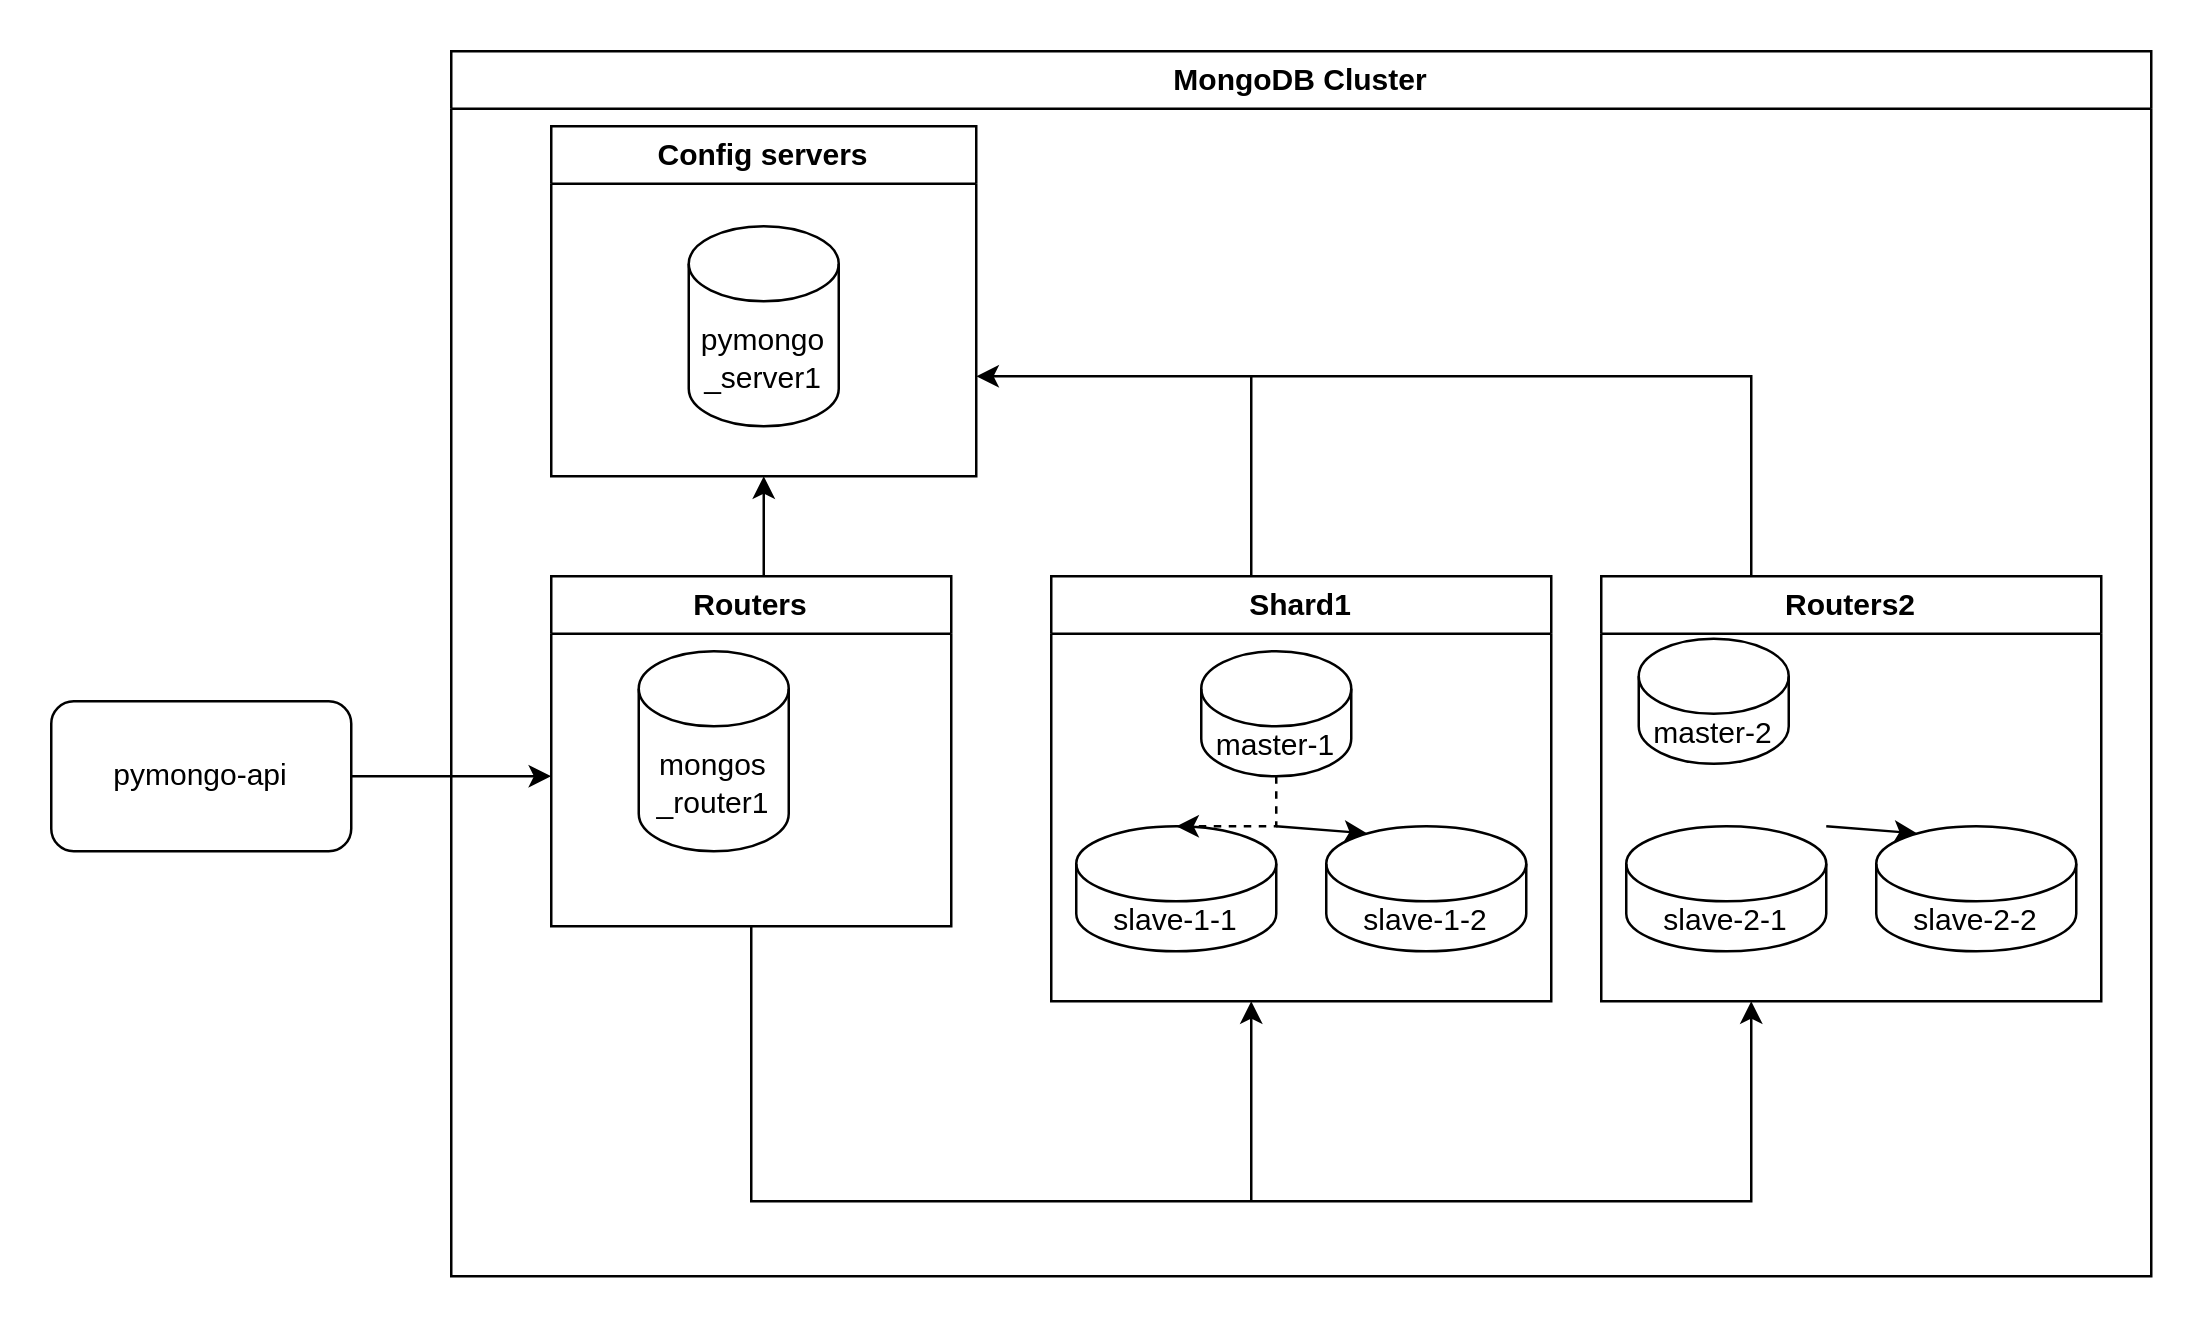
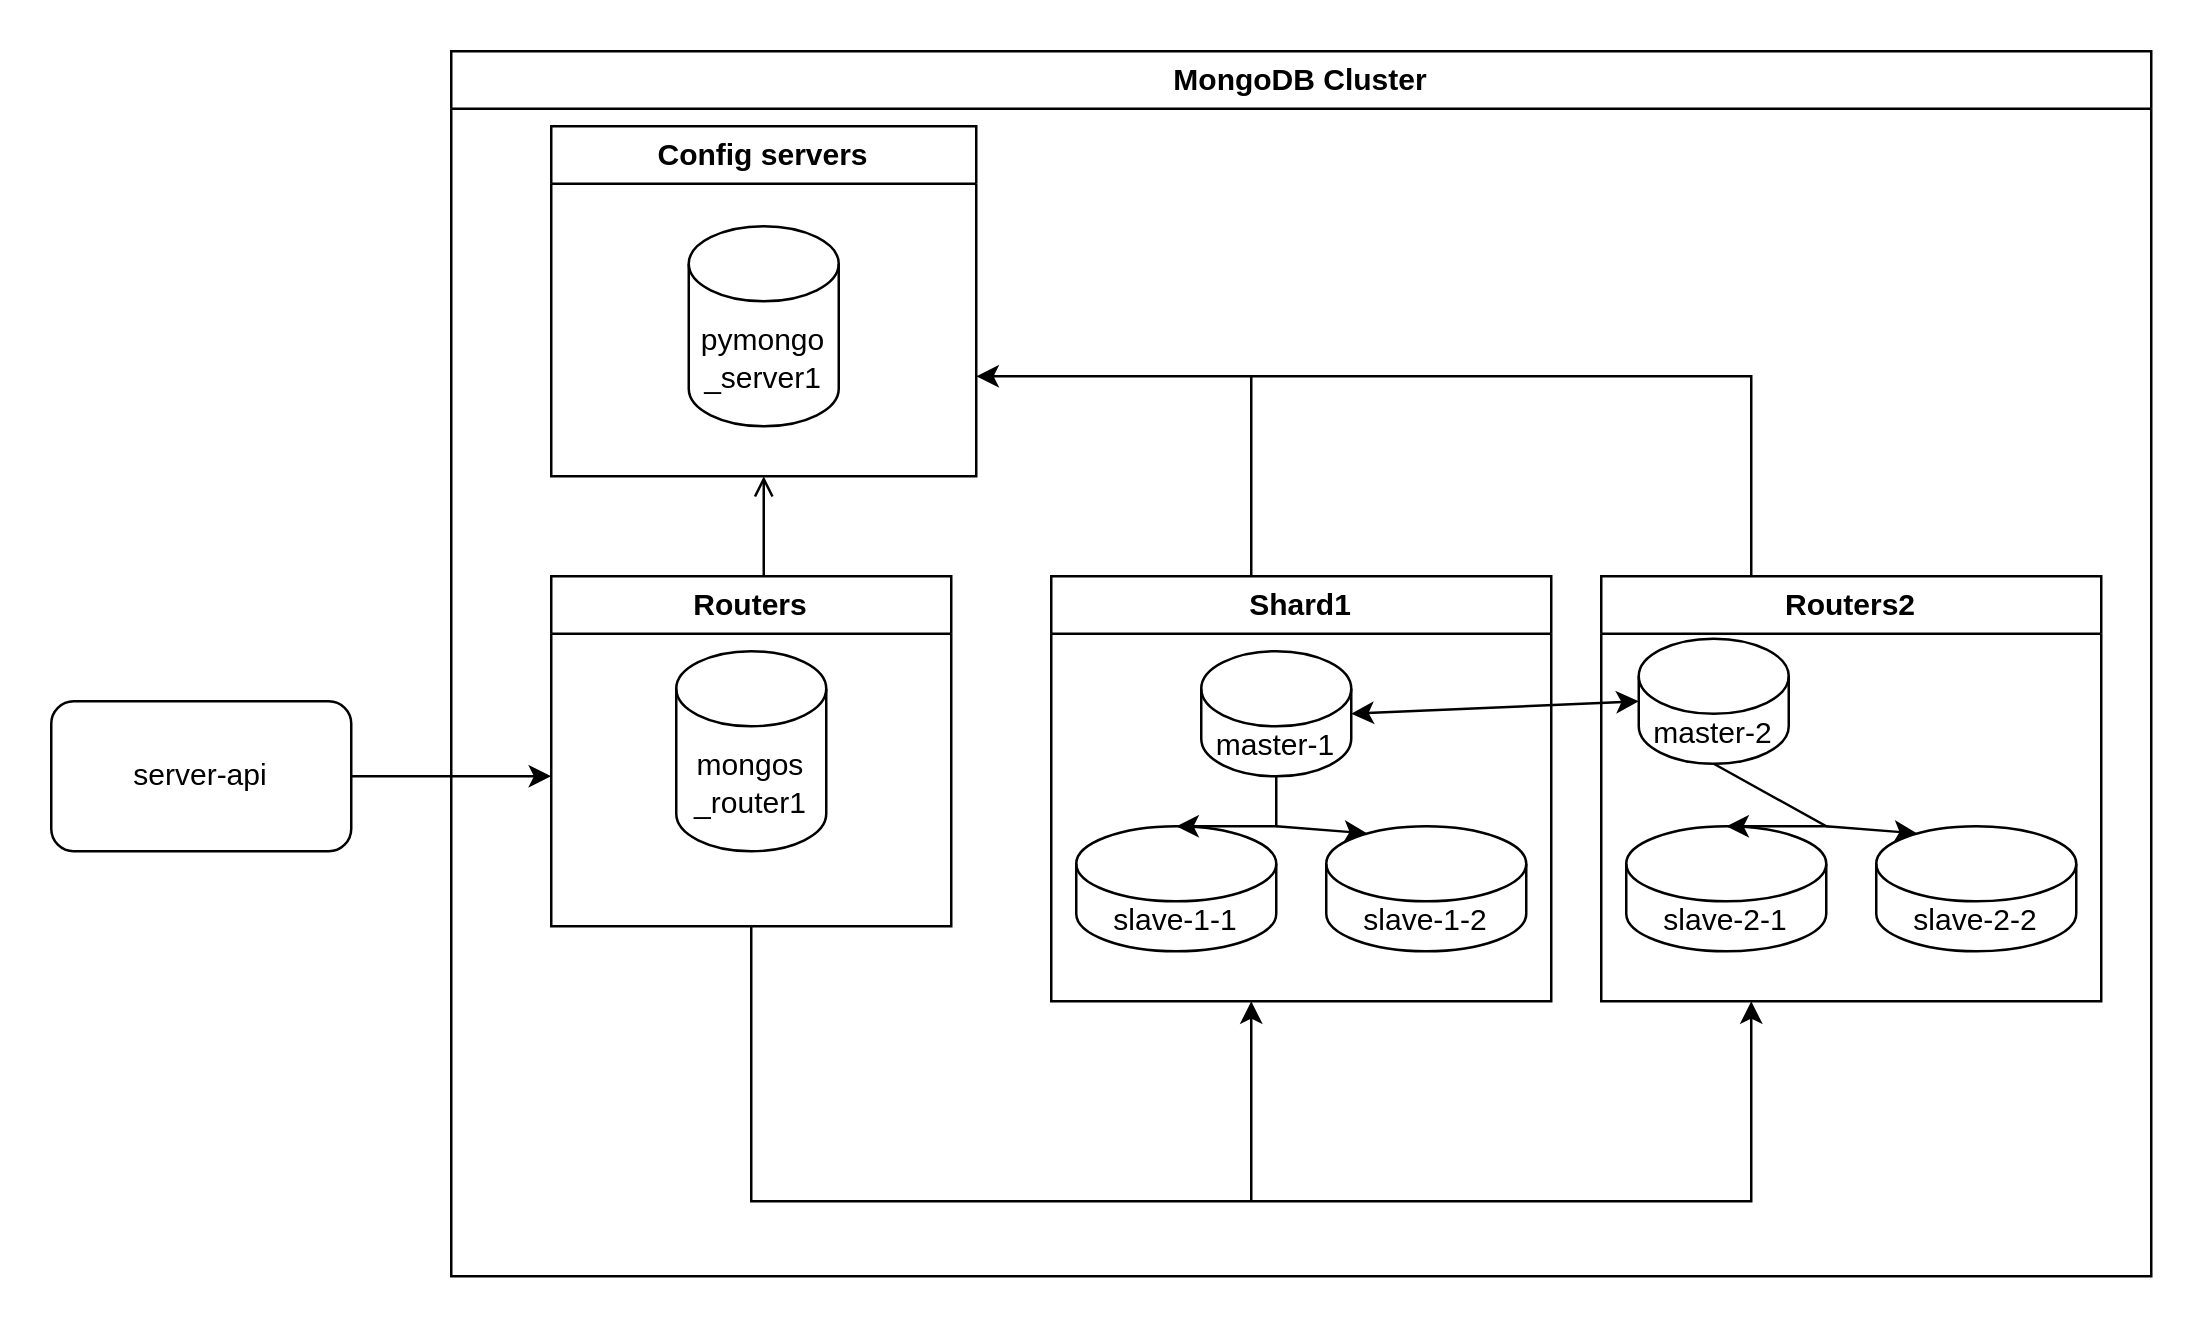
(764, 494) -> (764, 490)
none -> (1456, 709)
(714, 751) -> (751, 751)
(201, 776) -> (201, 776)
none -> (1807, 816)
(1256, 826) -> (1256, 826)
